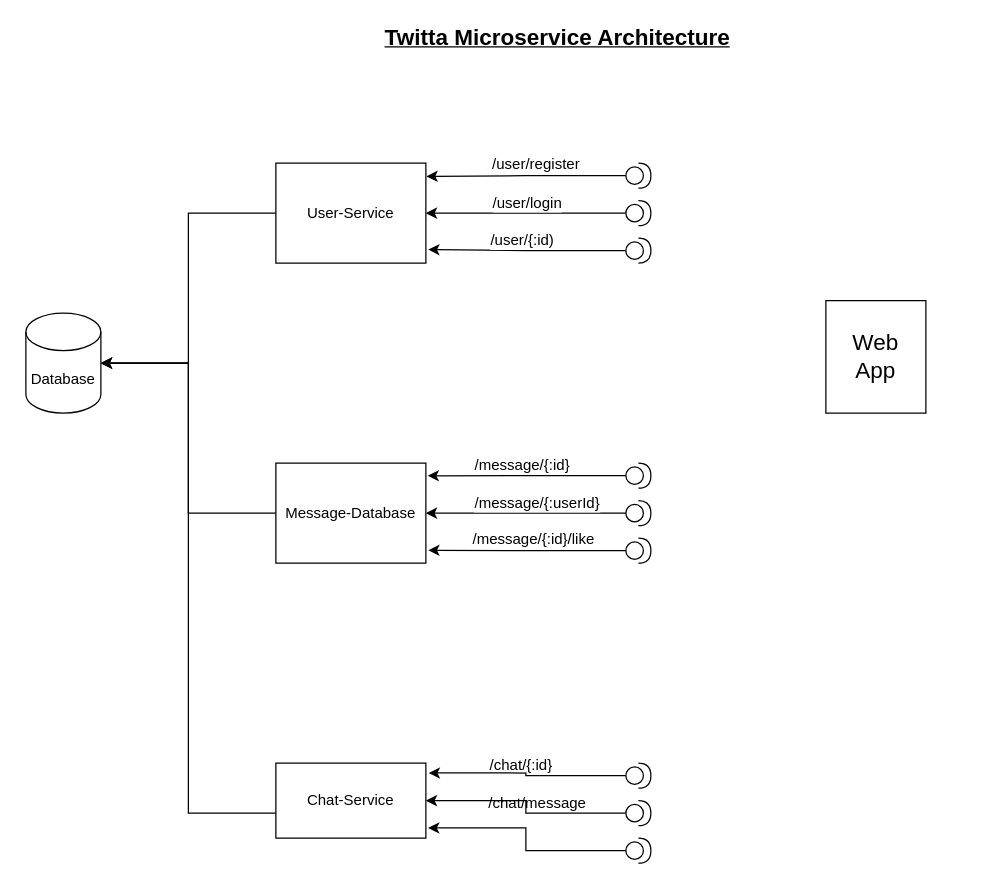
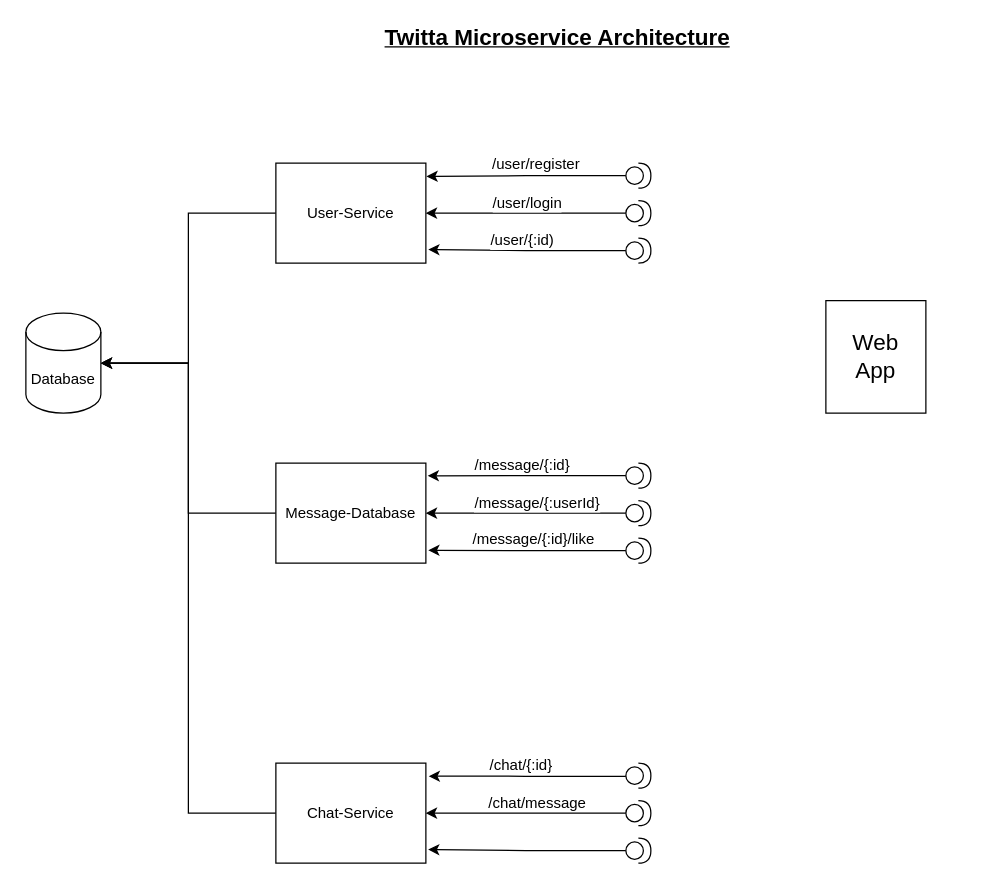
(351, 801) -> (351, 813)
